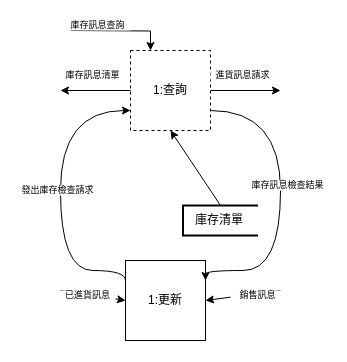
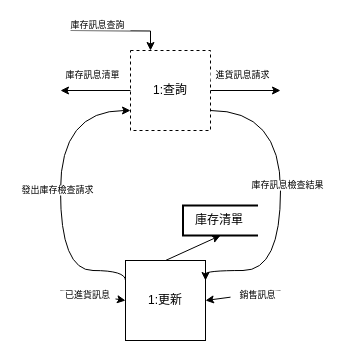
(196, 169) -> none
none -> (190, 249)
